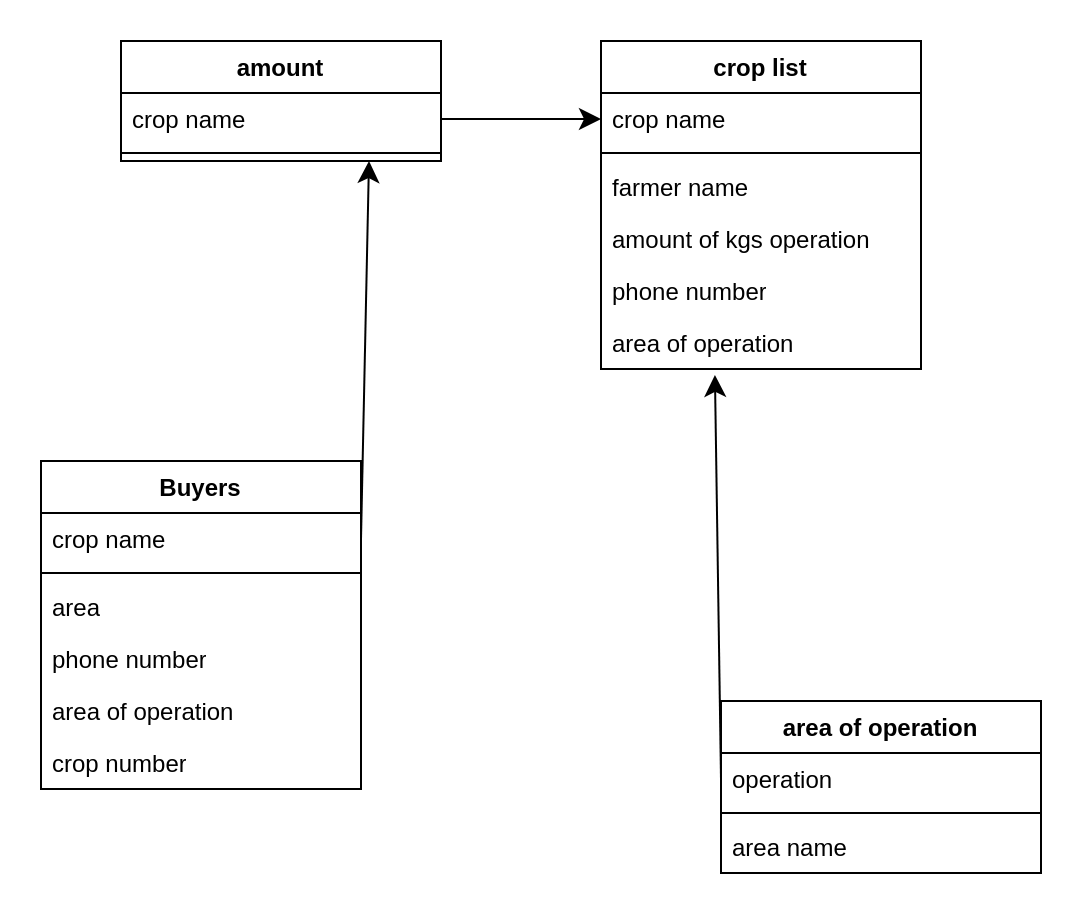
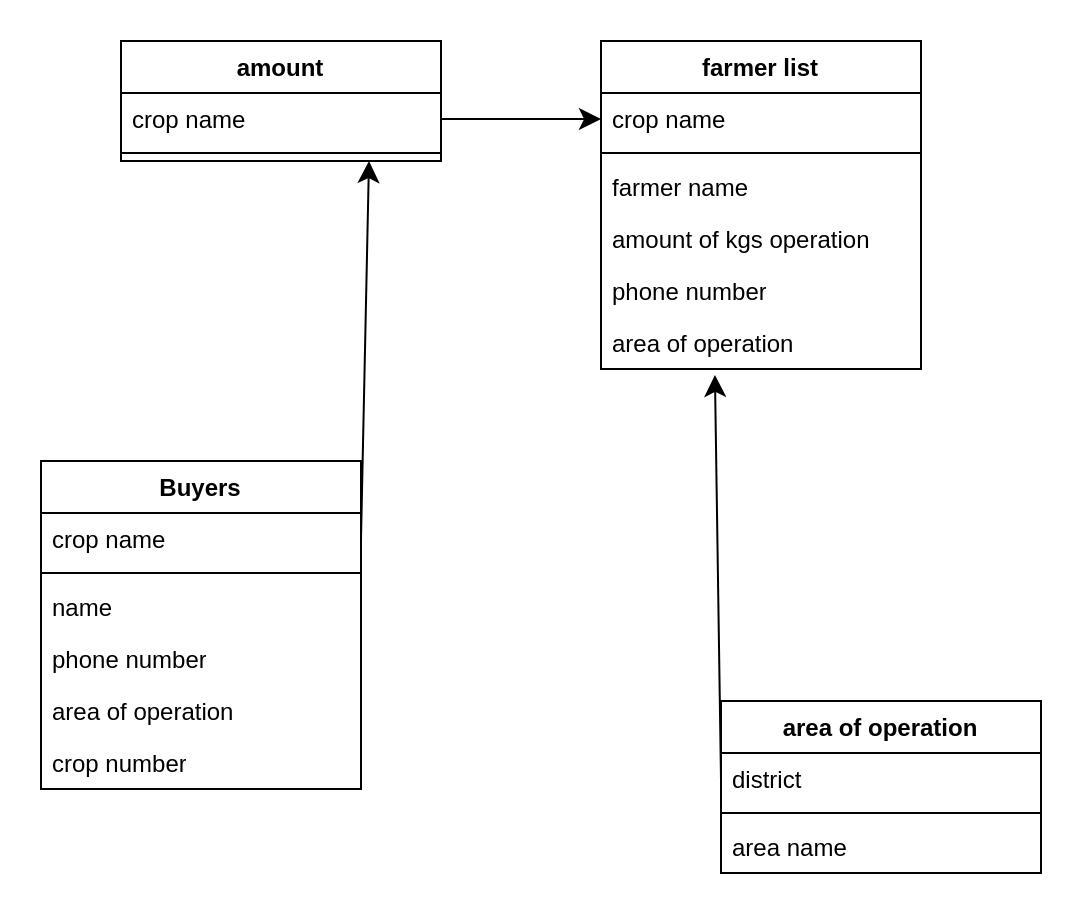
(761, 69) -> (761, 69)
(80, 609) -> (80, 609)
(790, 781) -> (781, 781)
